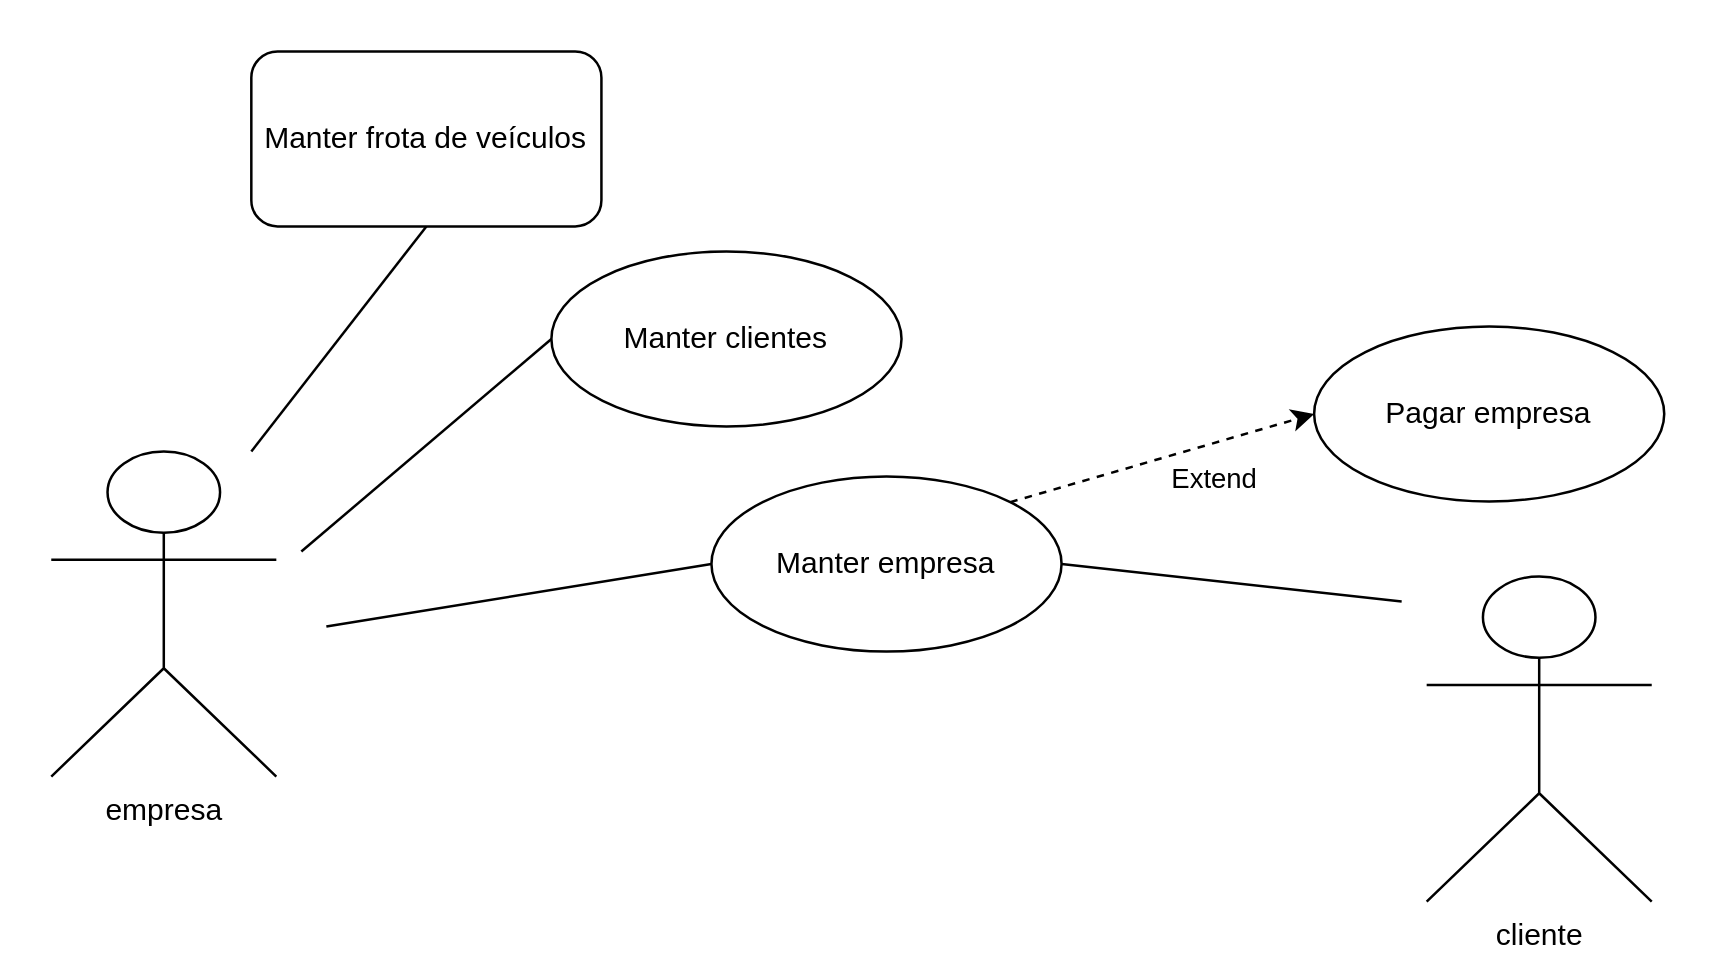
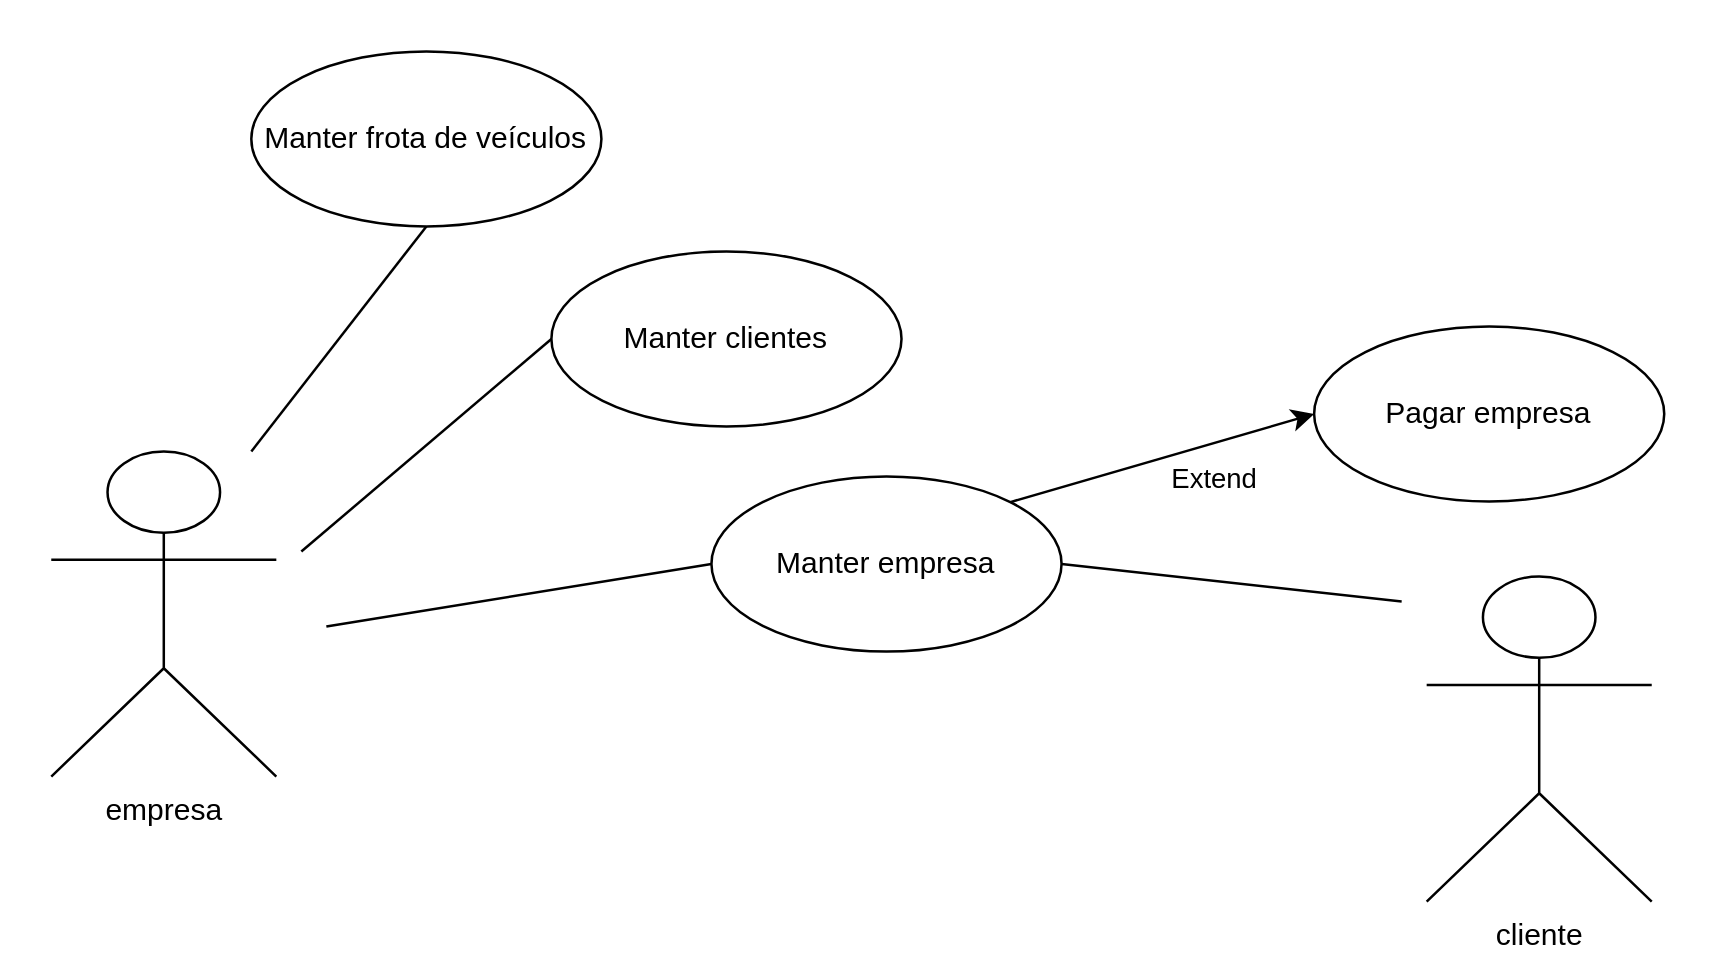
(426, 139) -> (426, 139)
(1155, 460) -> (1155, 460)
